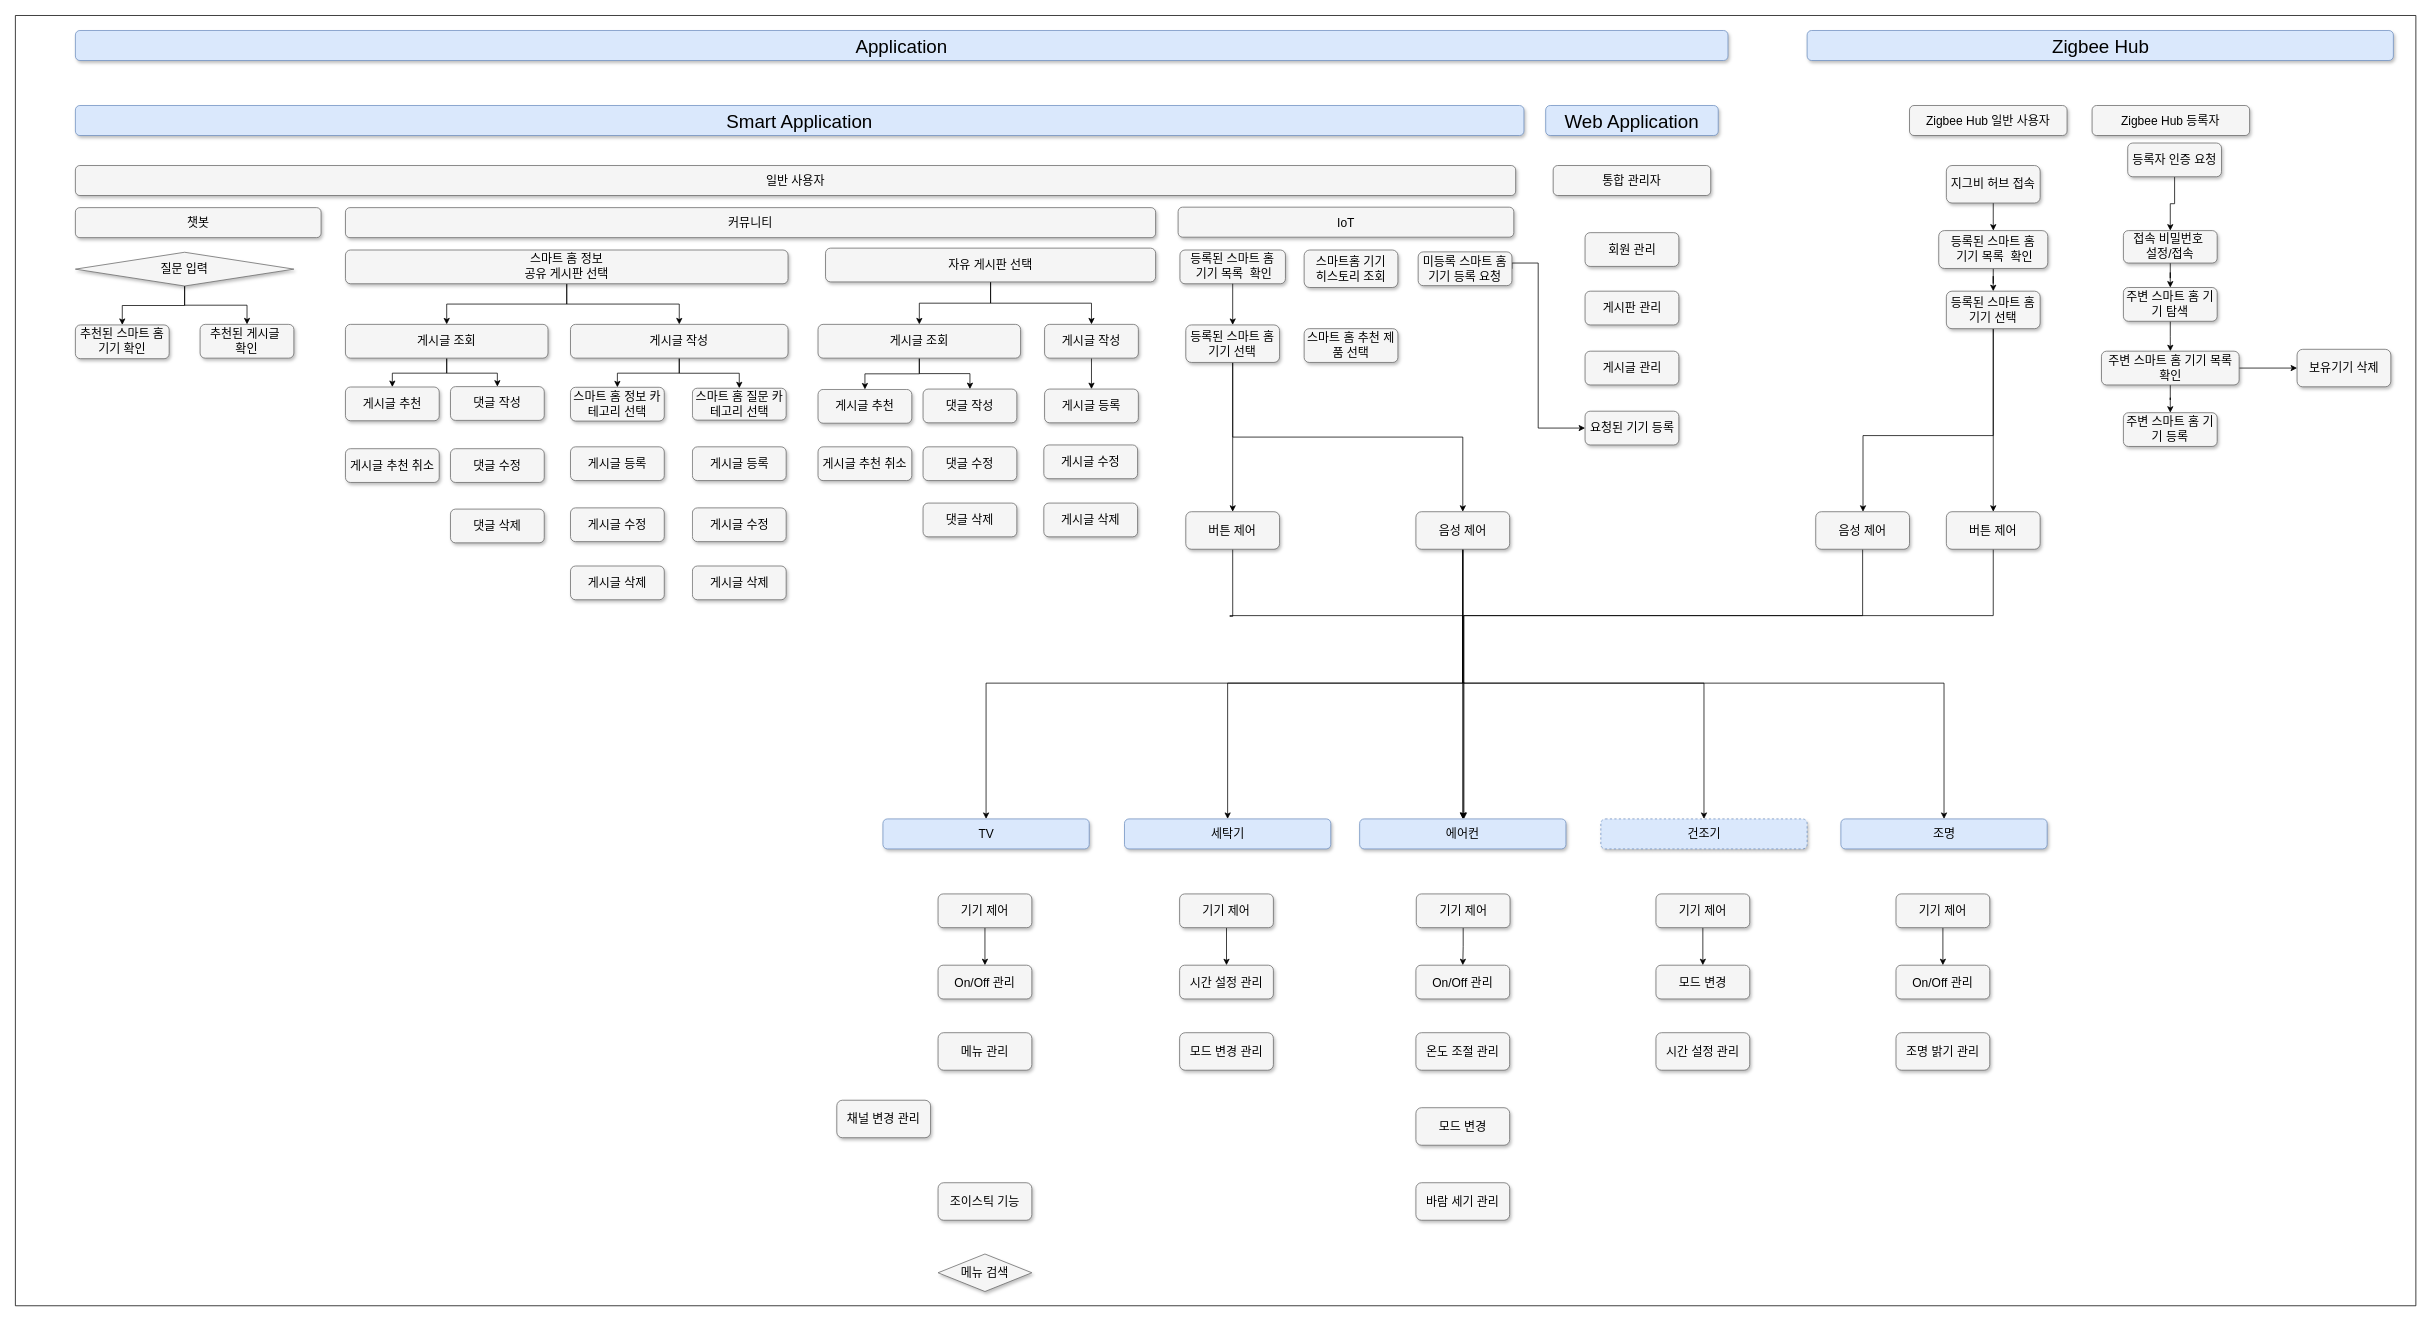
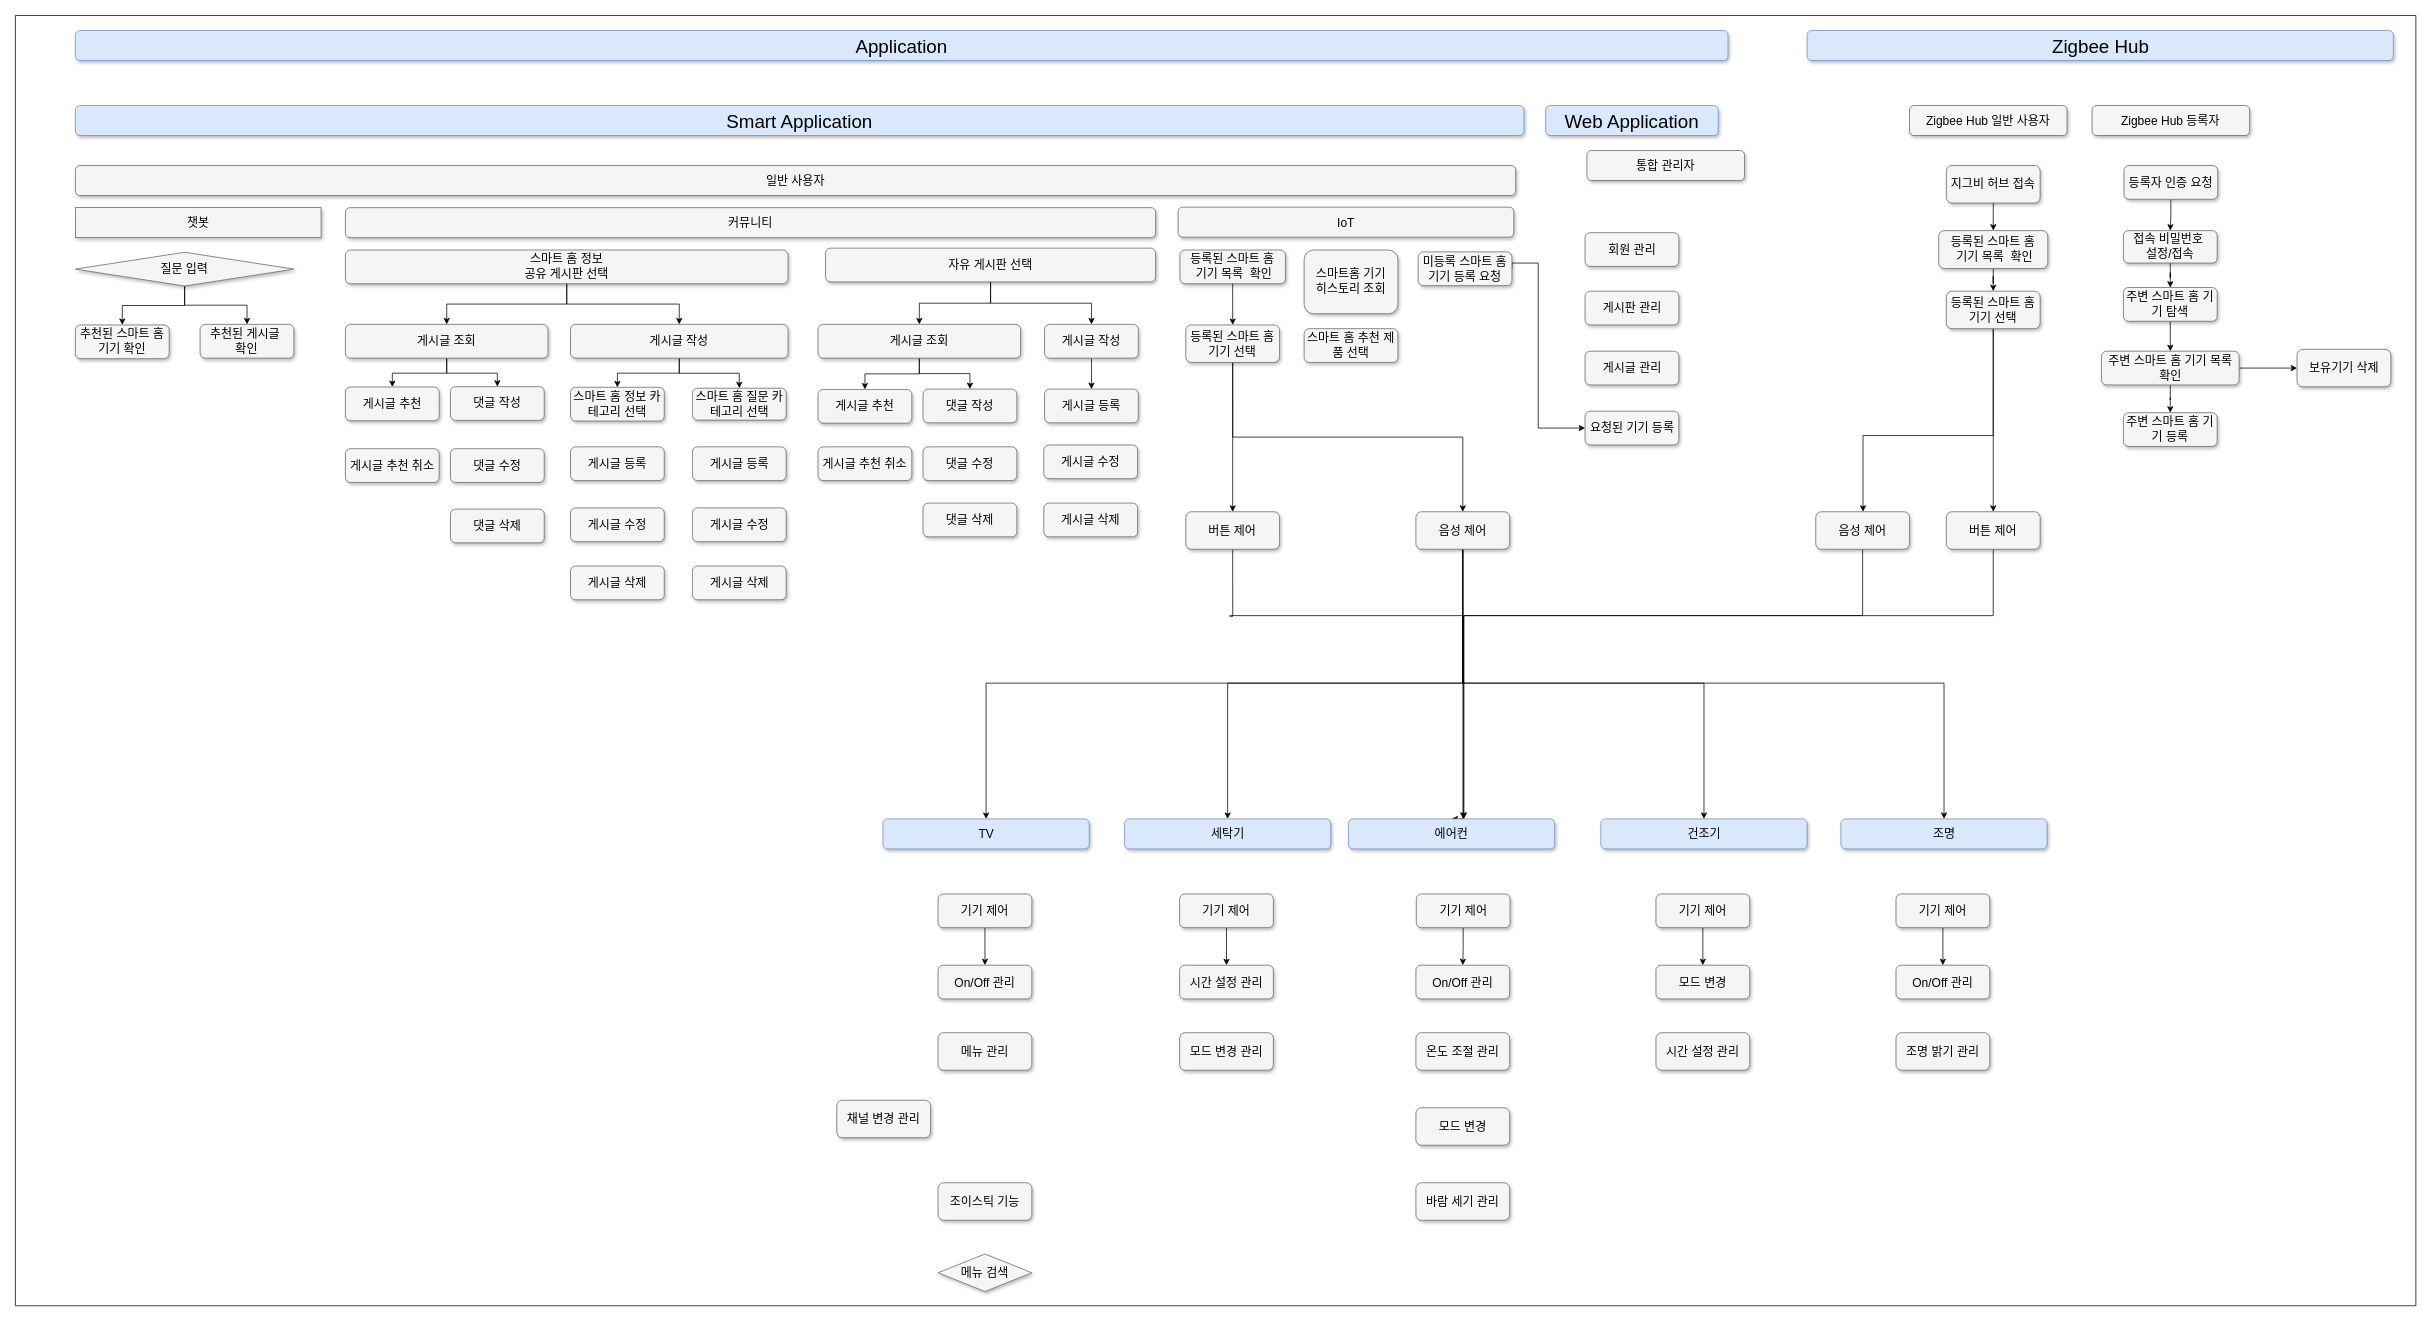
(2174, 160) -> (2170, 182)
(1632, 180) -> (1665, 165)
(198, 222) -> (198, 222)
(1351, 269) -> (1351, 282)
(1463, 834) -> (1451, 834)
(1704, 834) -> (1704, 834)
